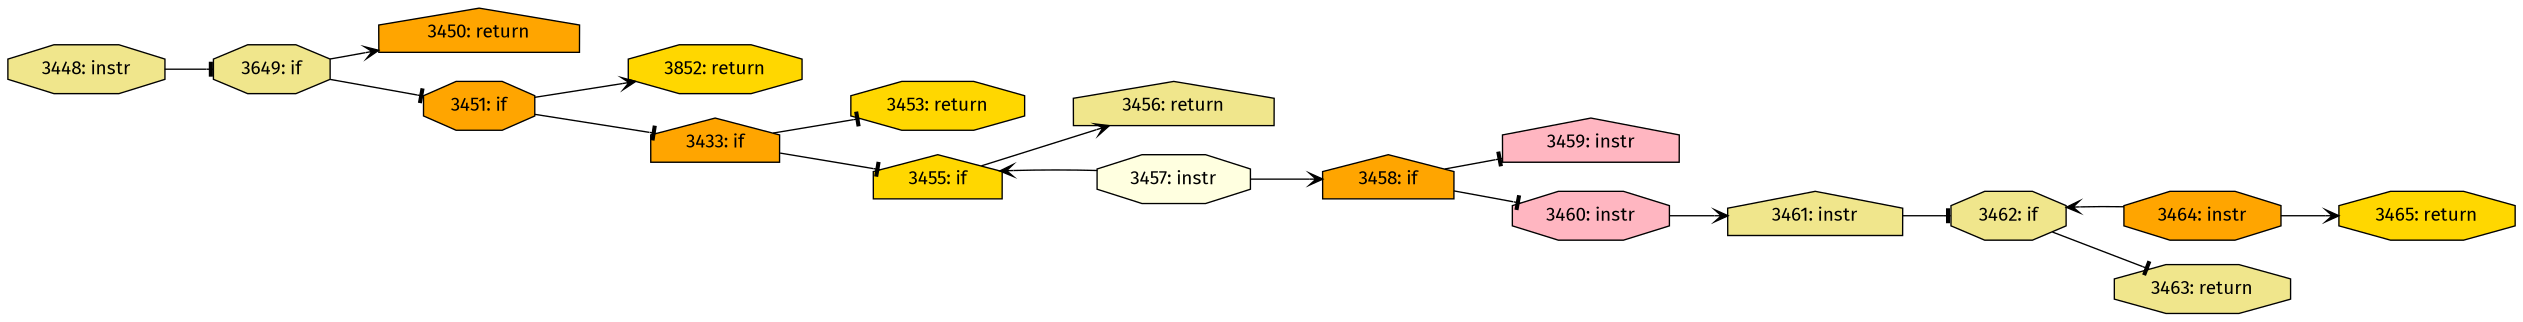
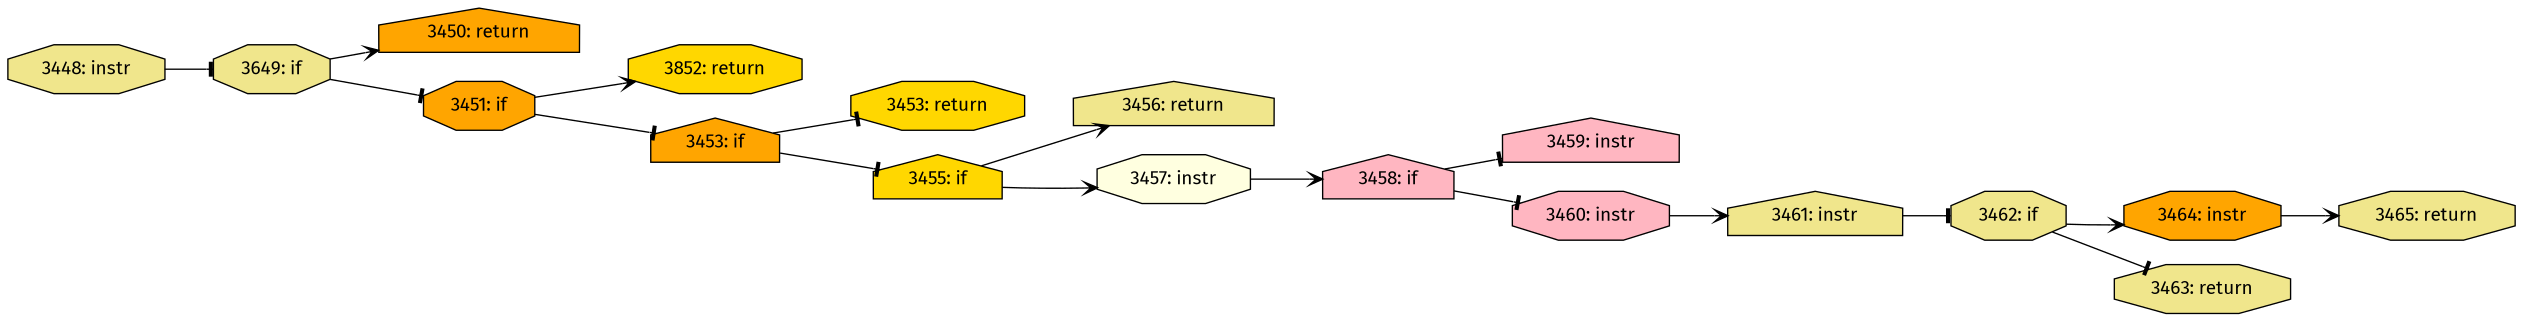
(715, 142) -> (715, 142)
(1055, 170) -> (1043, 188)
(1388, 179) -> (1388, 179)
(2102, 207) -> (2088, 225)
(2427, 216) -> (2427, 216)
